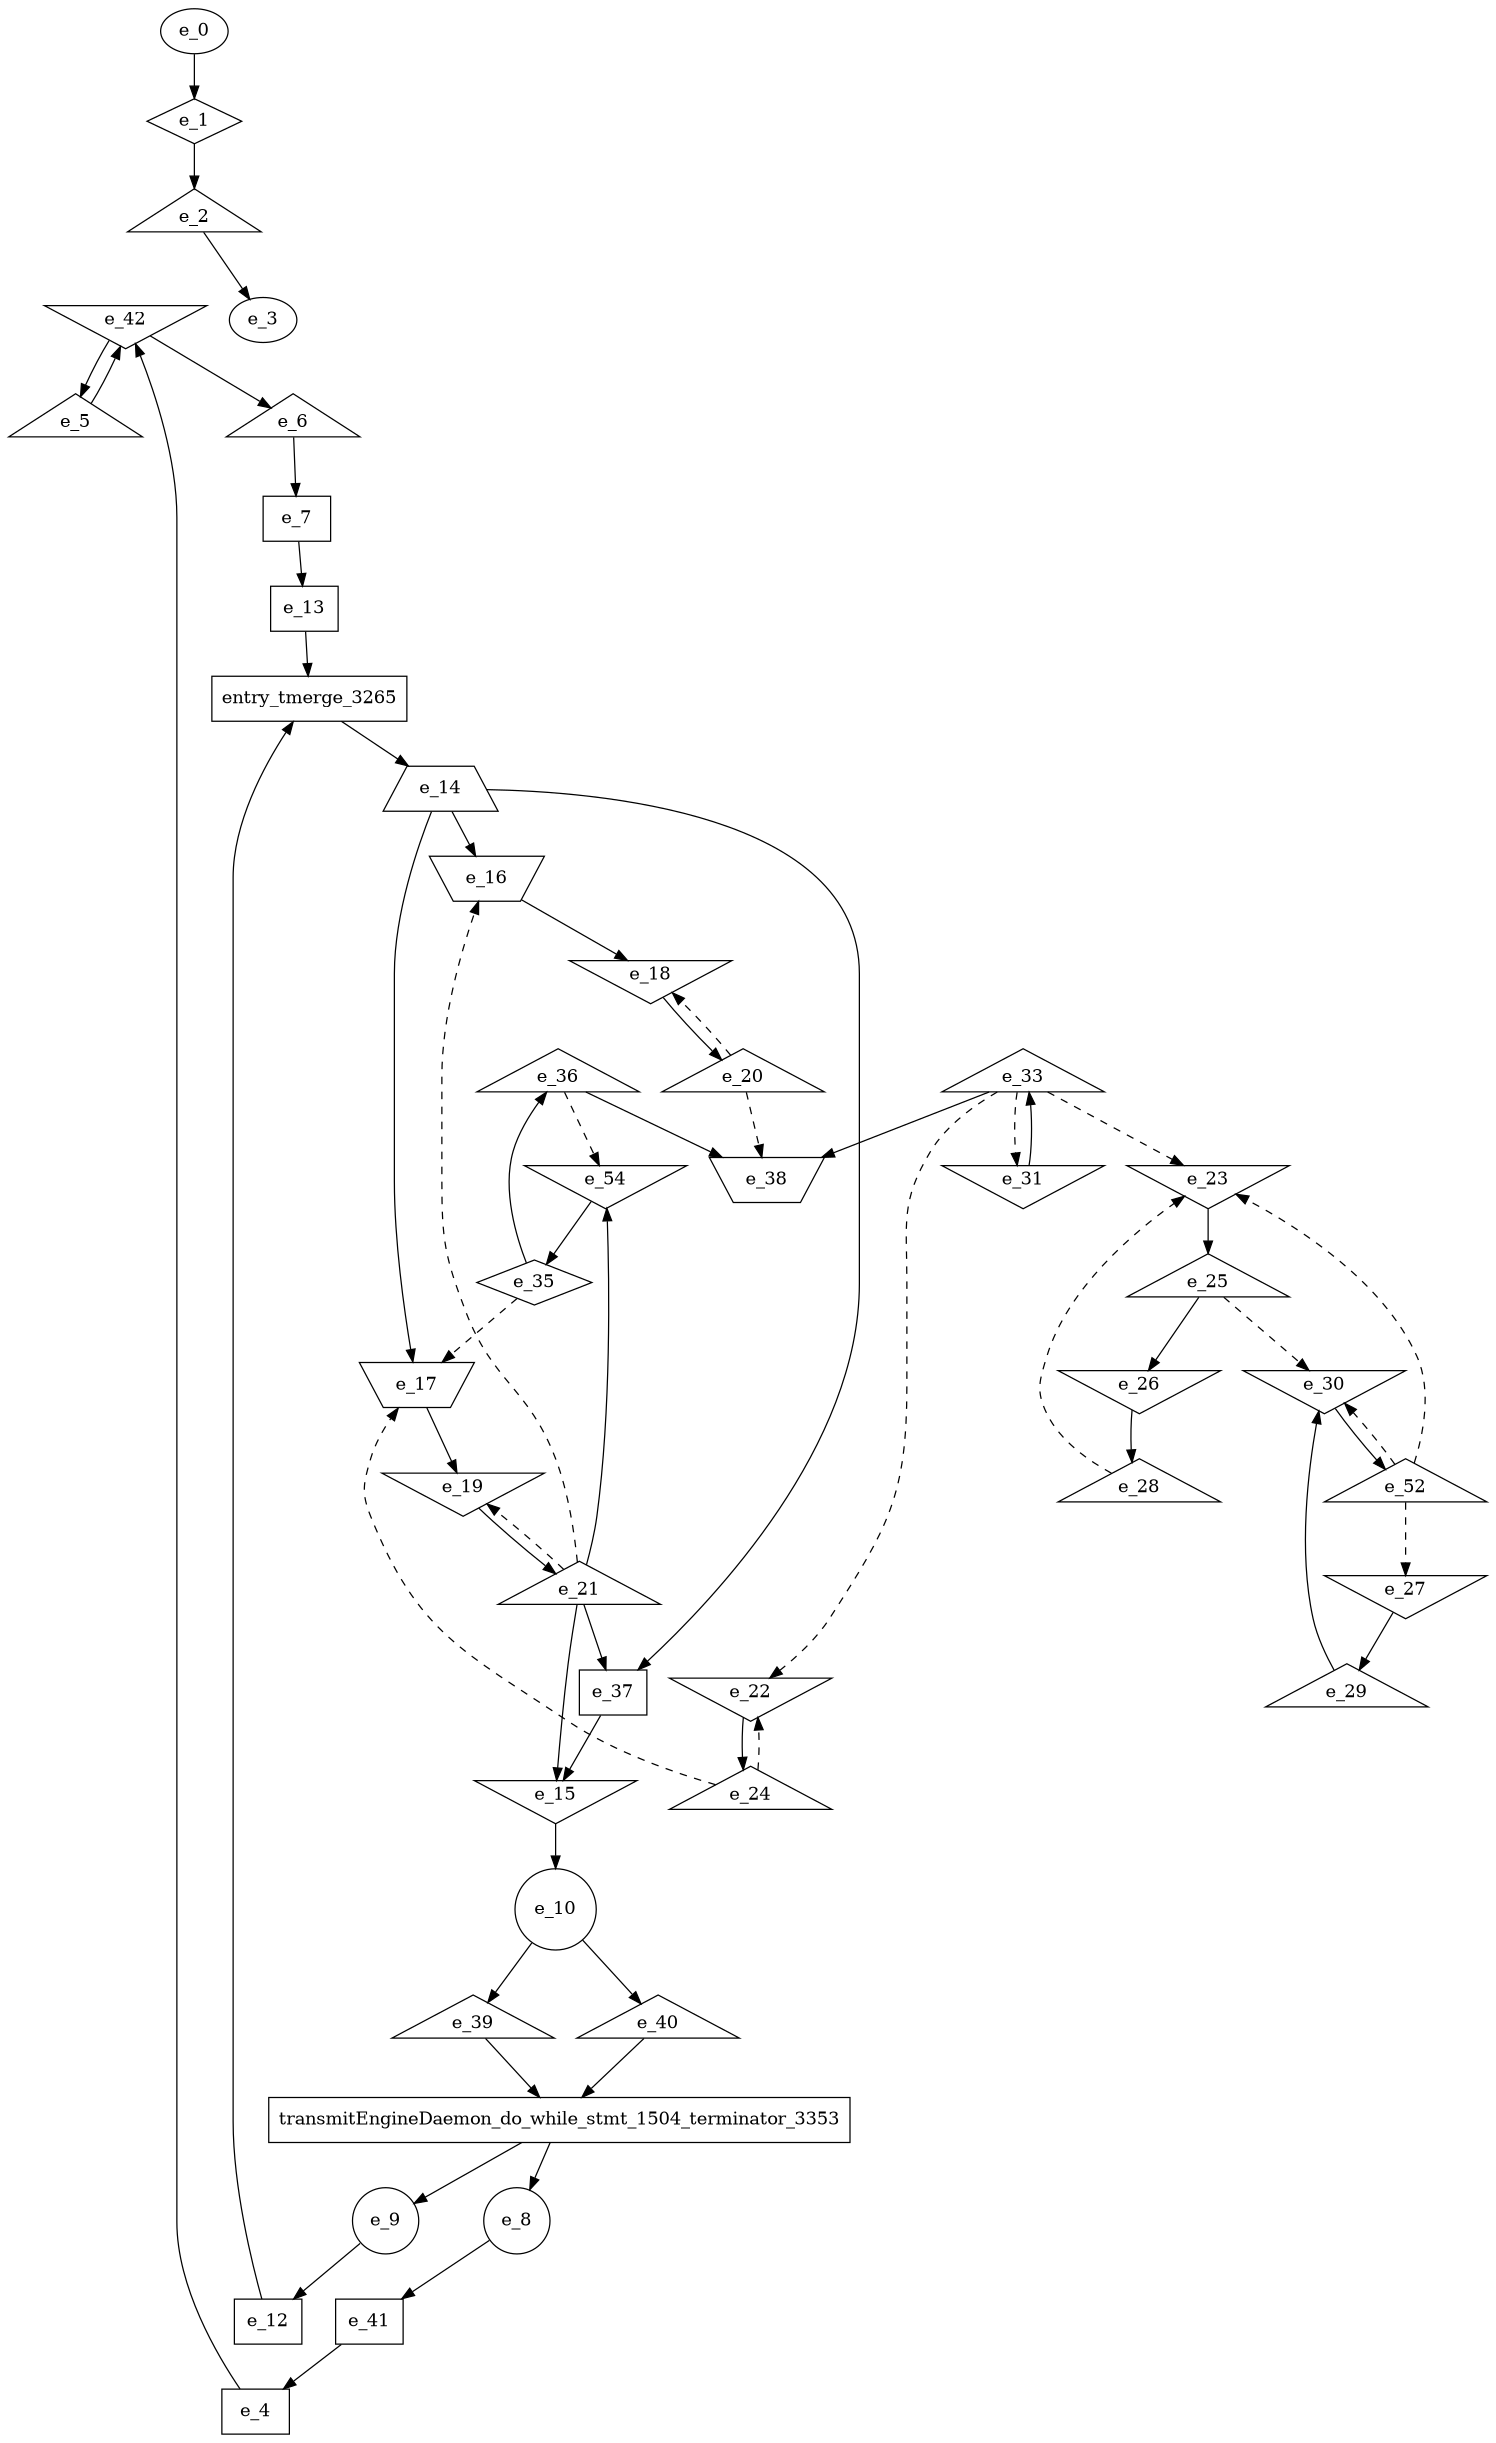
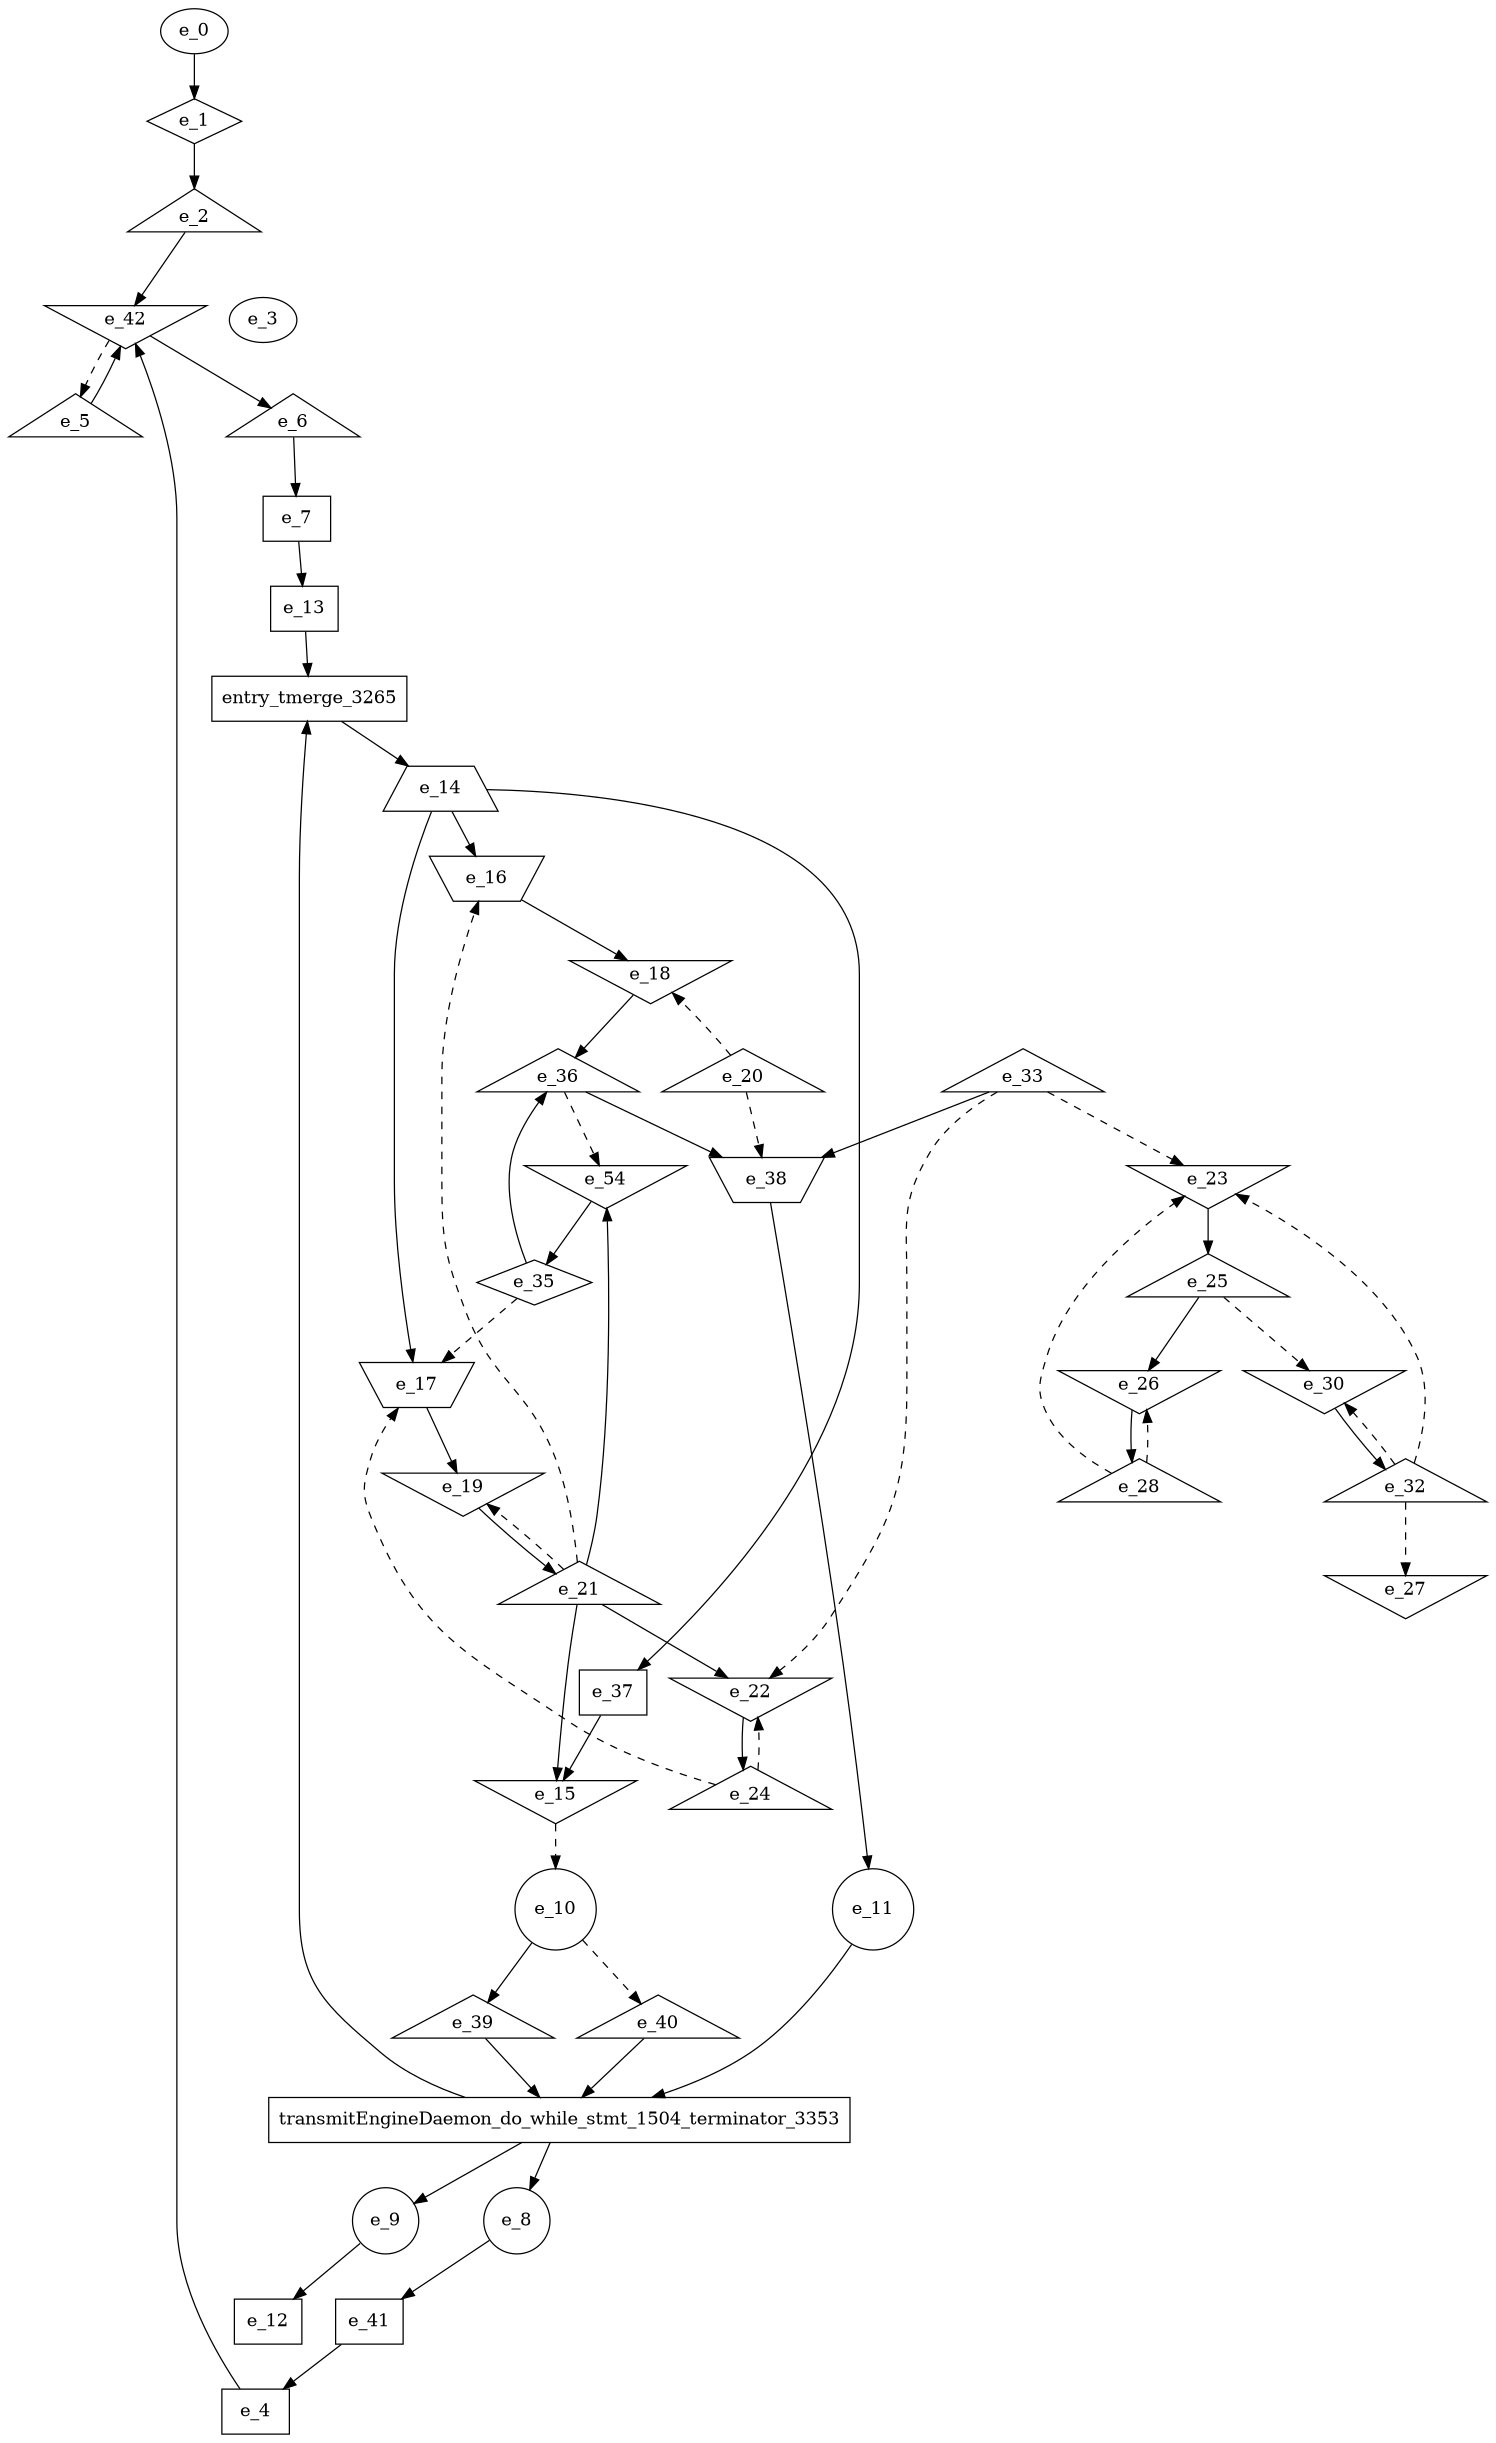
(223, 261) -> (164, 264)
(97, 362) -> (97, 362)
(687, 1025) -> (609, 1022)
(1023, 1180) -> none
none -> (1148, 1443)
(1406, 1488) -> (1406, 1488)
(233, 1511) -> (299, 1456)
(593, 1631) -> (659, 1638)
(1347, 1693) -> none
(556, 1840) -> (556, 1840)
none -> (873, 1909)
(607, 1967) -> (607, 1967)
